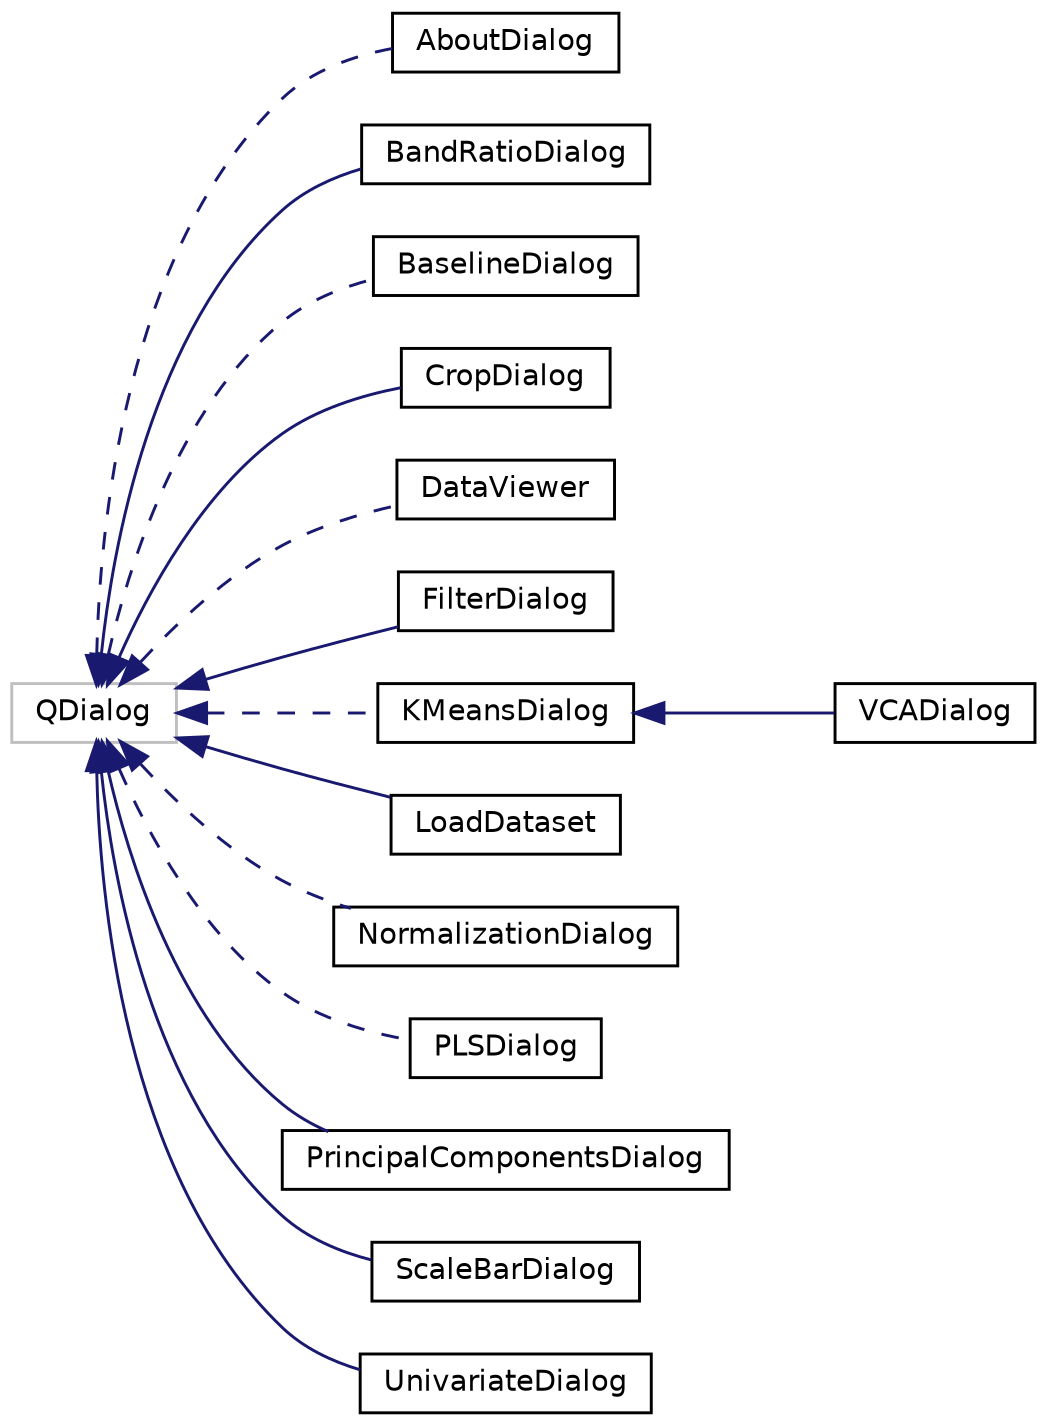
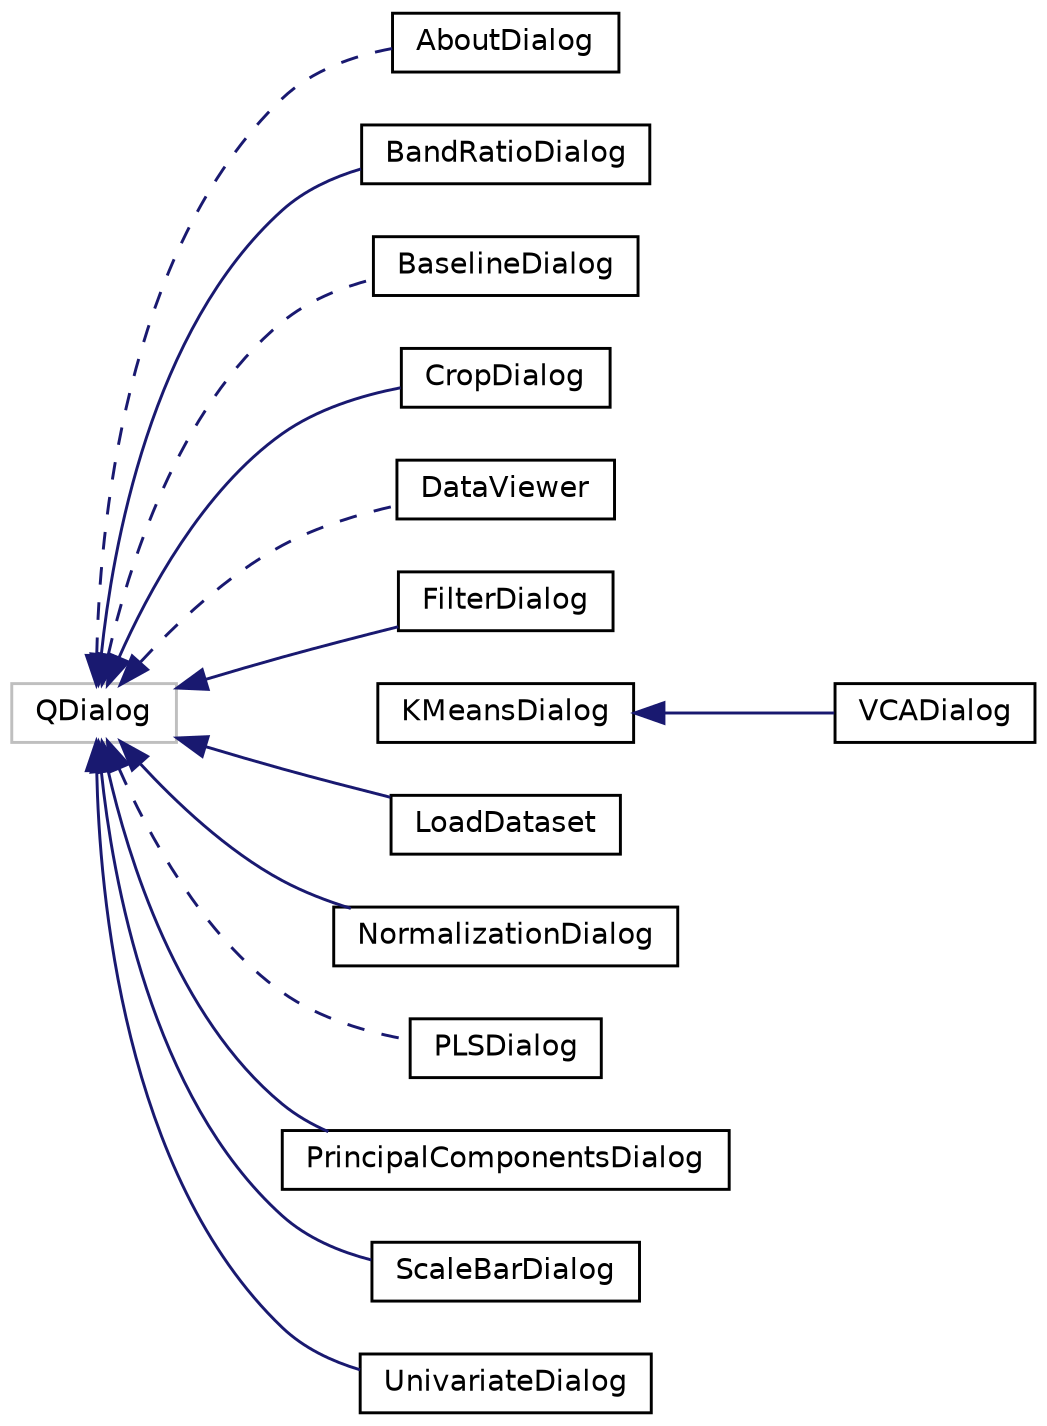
(292, 713) -> none
(236, 851) -> (236, 851)
